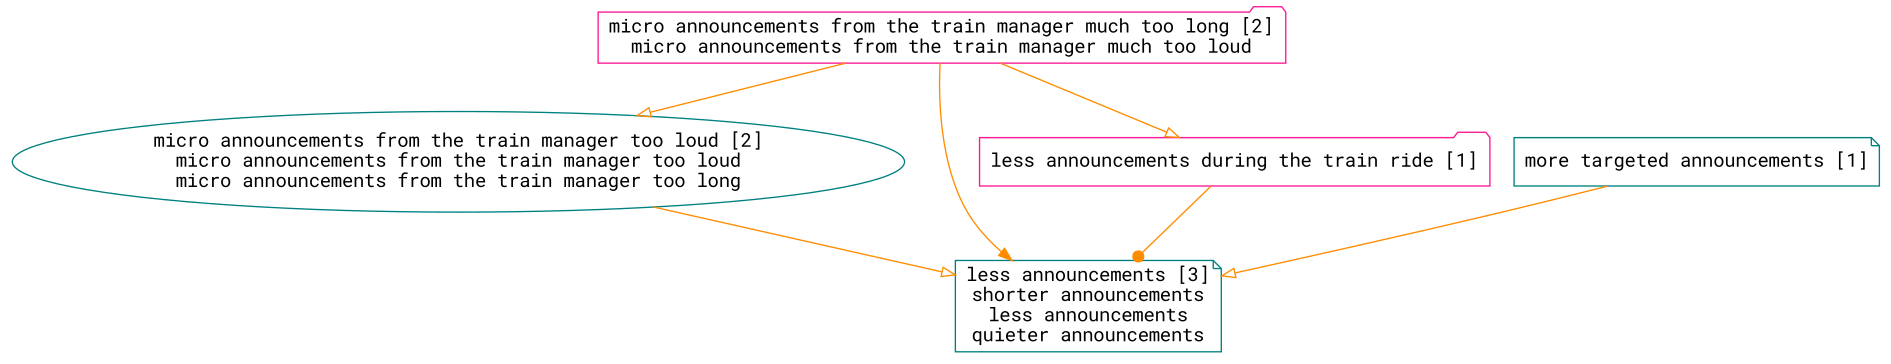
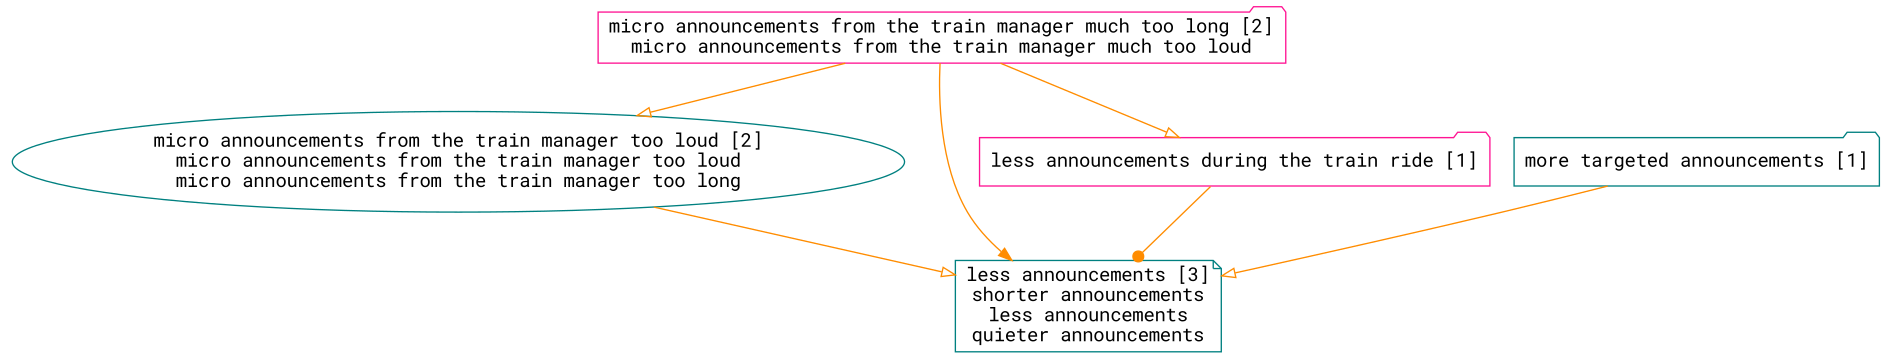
(1697, 162) -> (1697, 162)
